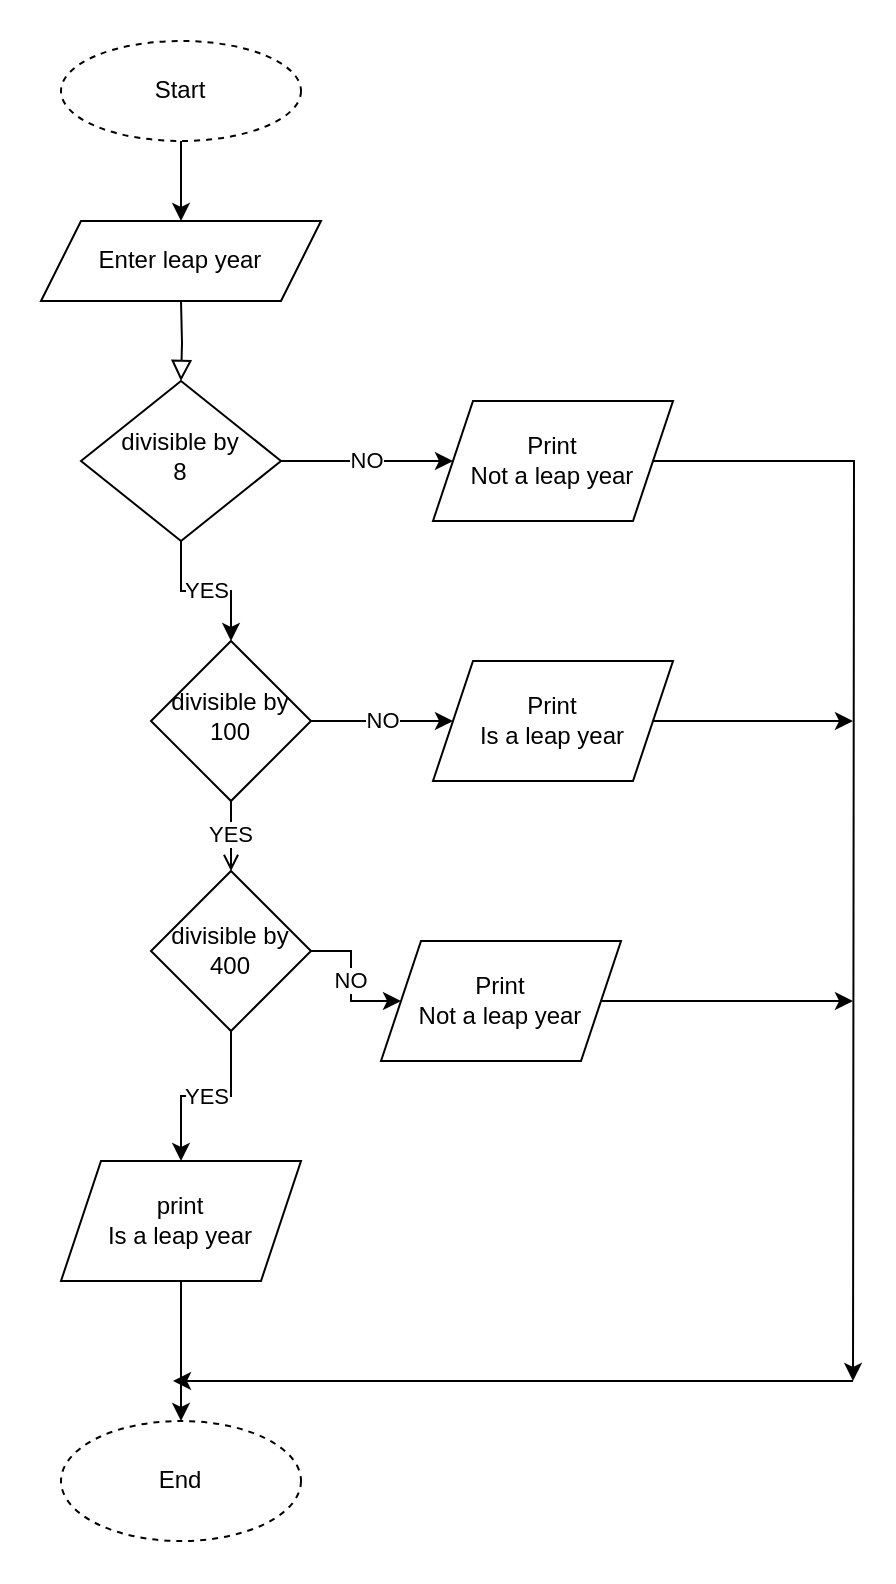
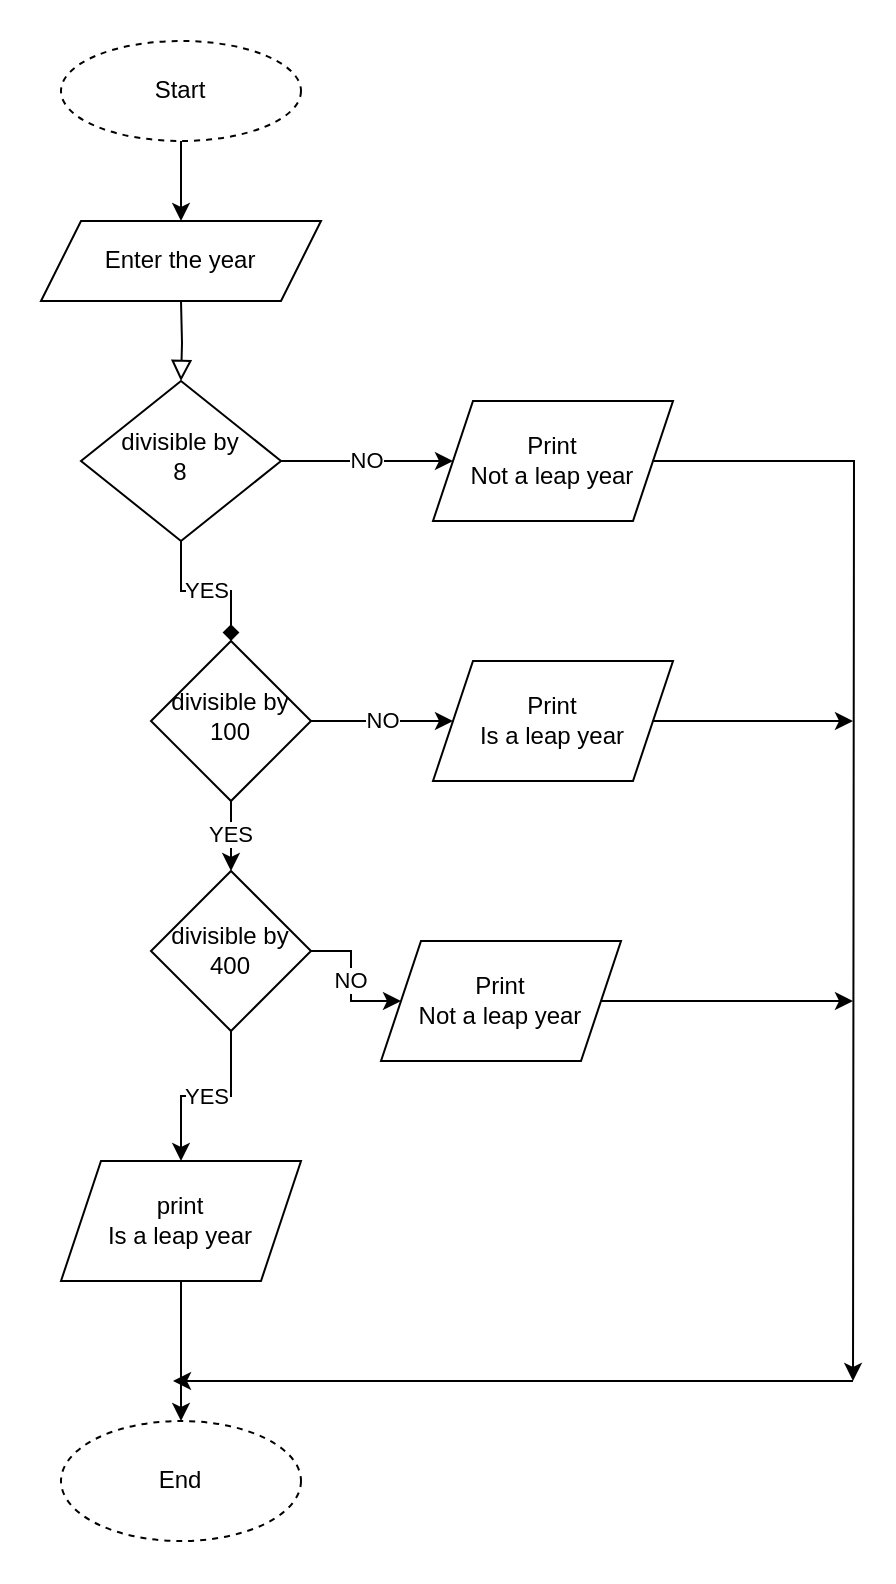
(181, 261) -> (181, 261)
(231, 626) -> (231, 625)
(231, 859) -> (231, 856)
